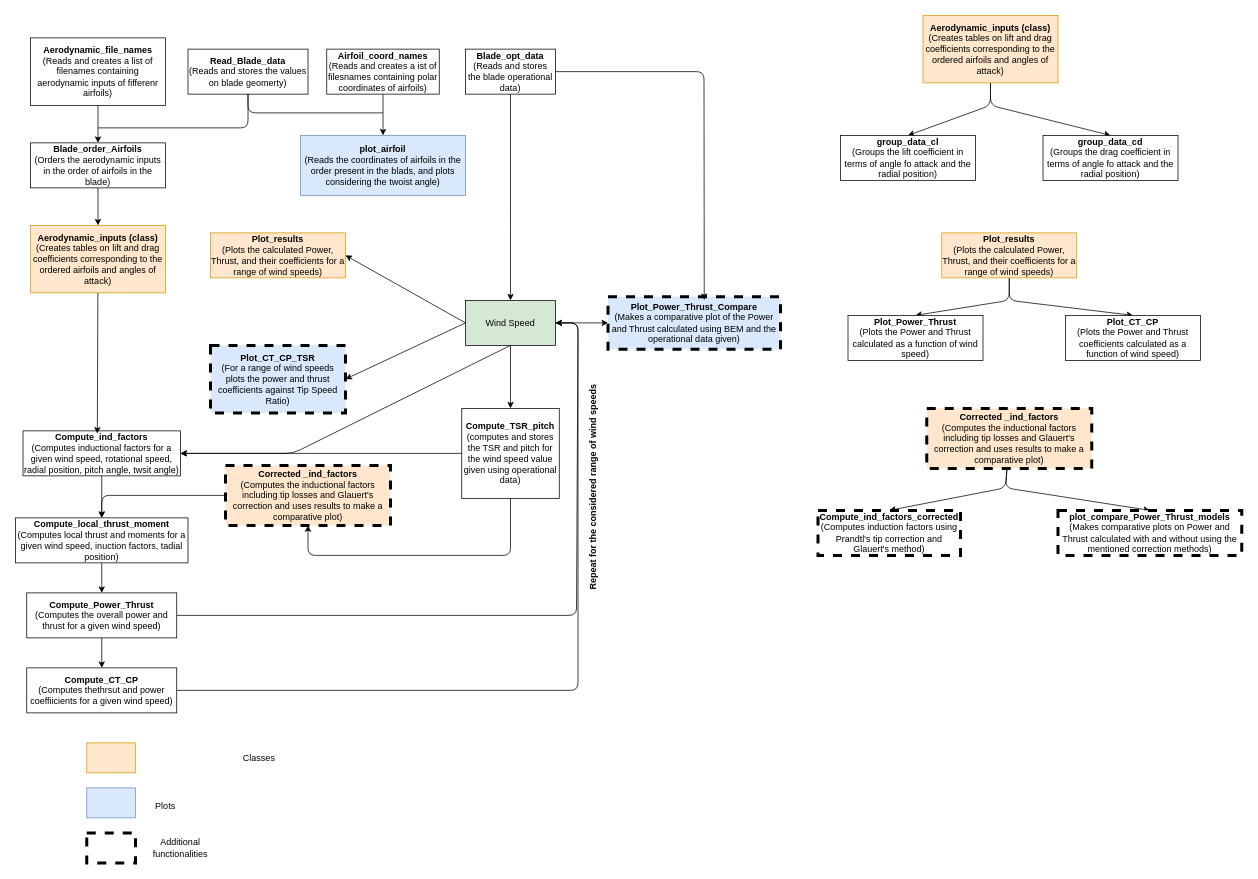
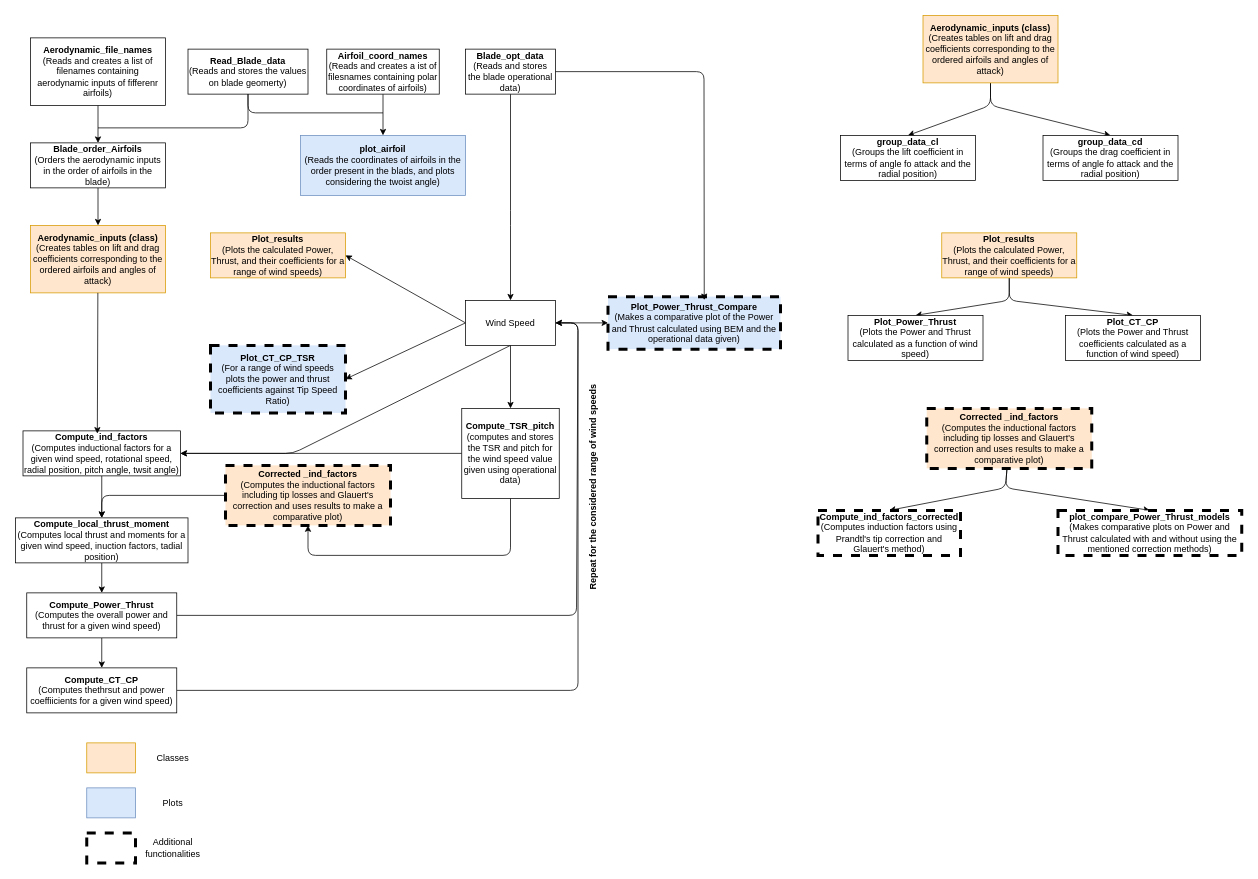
(510, 323) -> (510, 323)
(259, 758) -> (173, 758)
(165, 807) -> (173, 803)
(180, 848) -> (173, 848)
